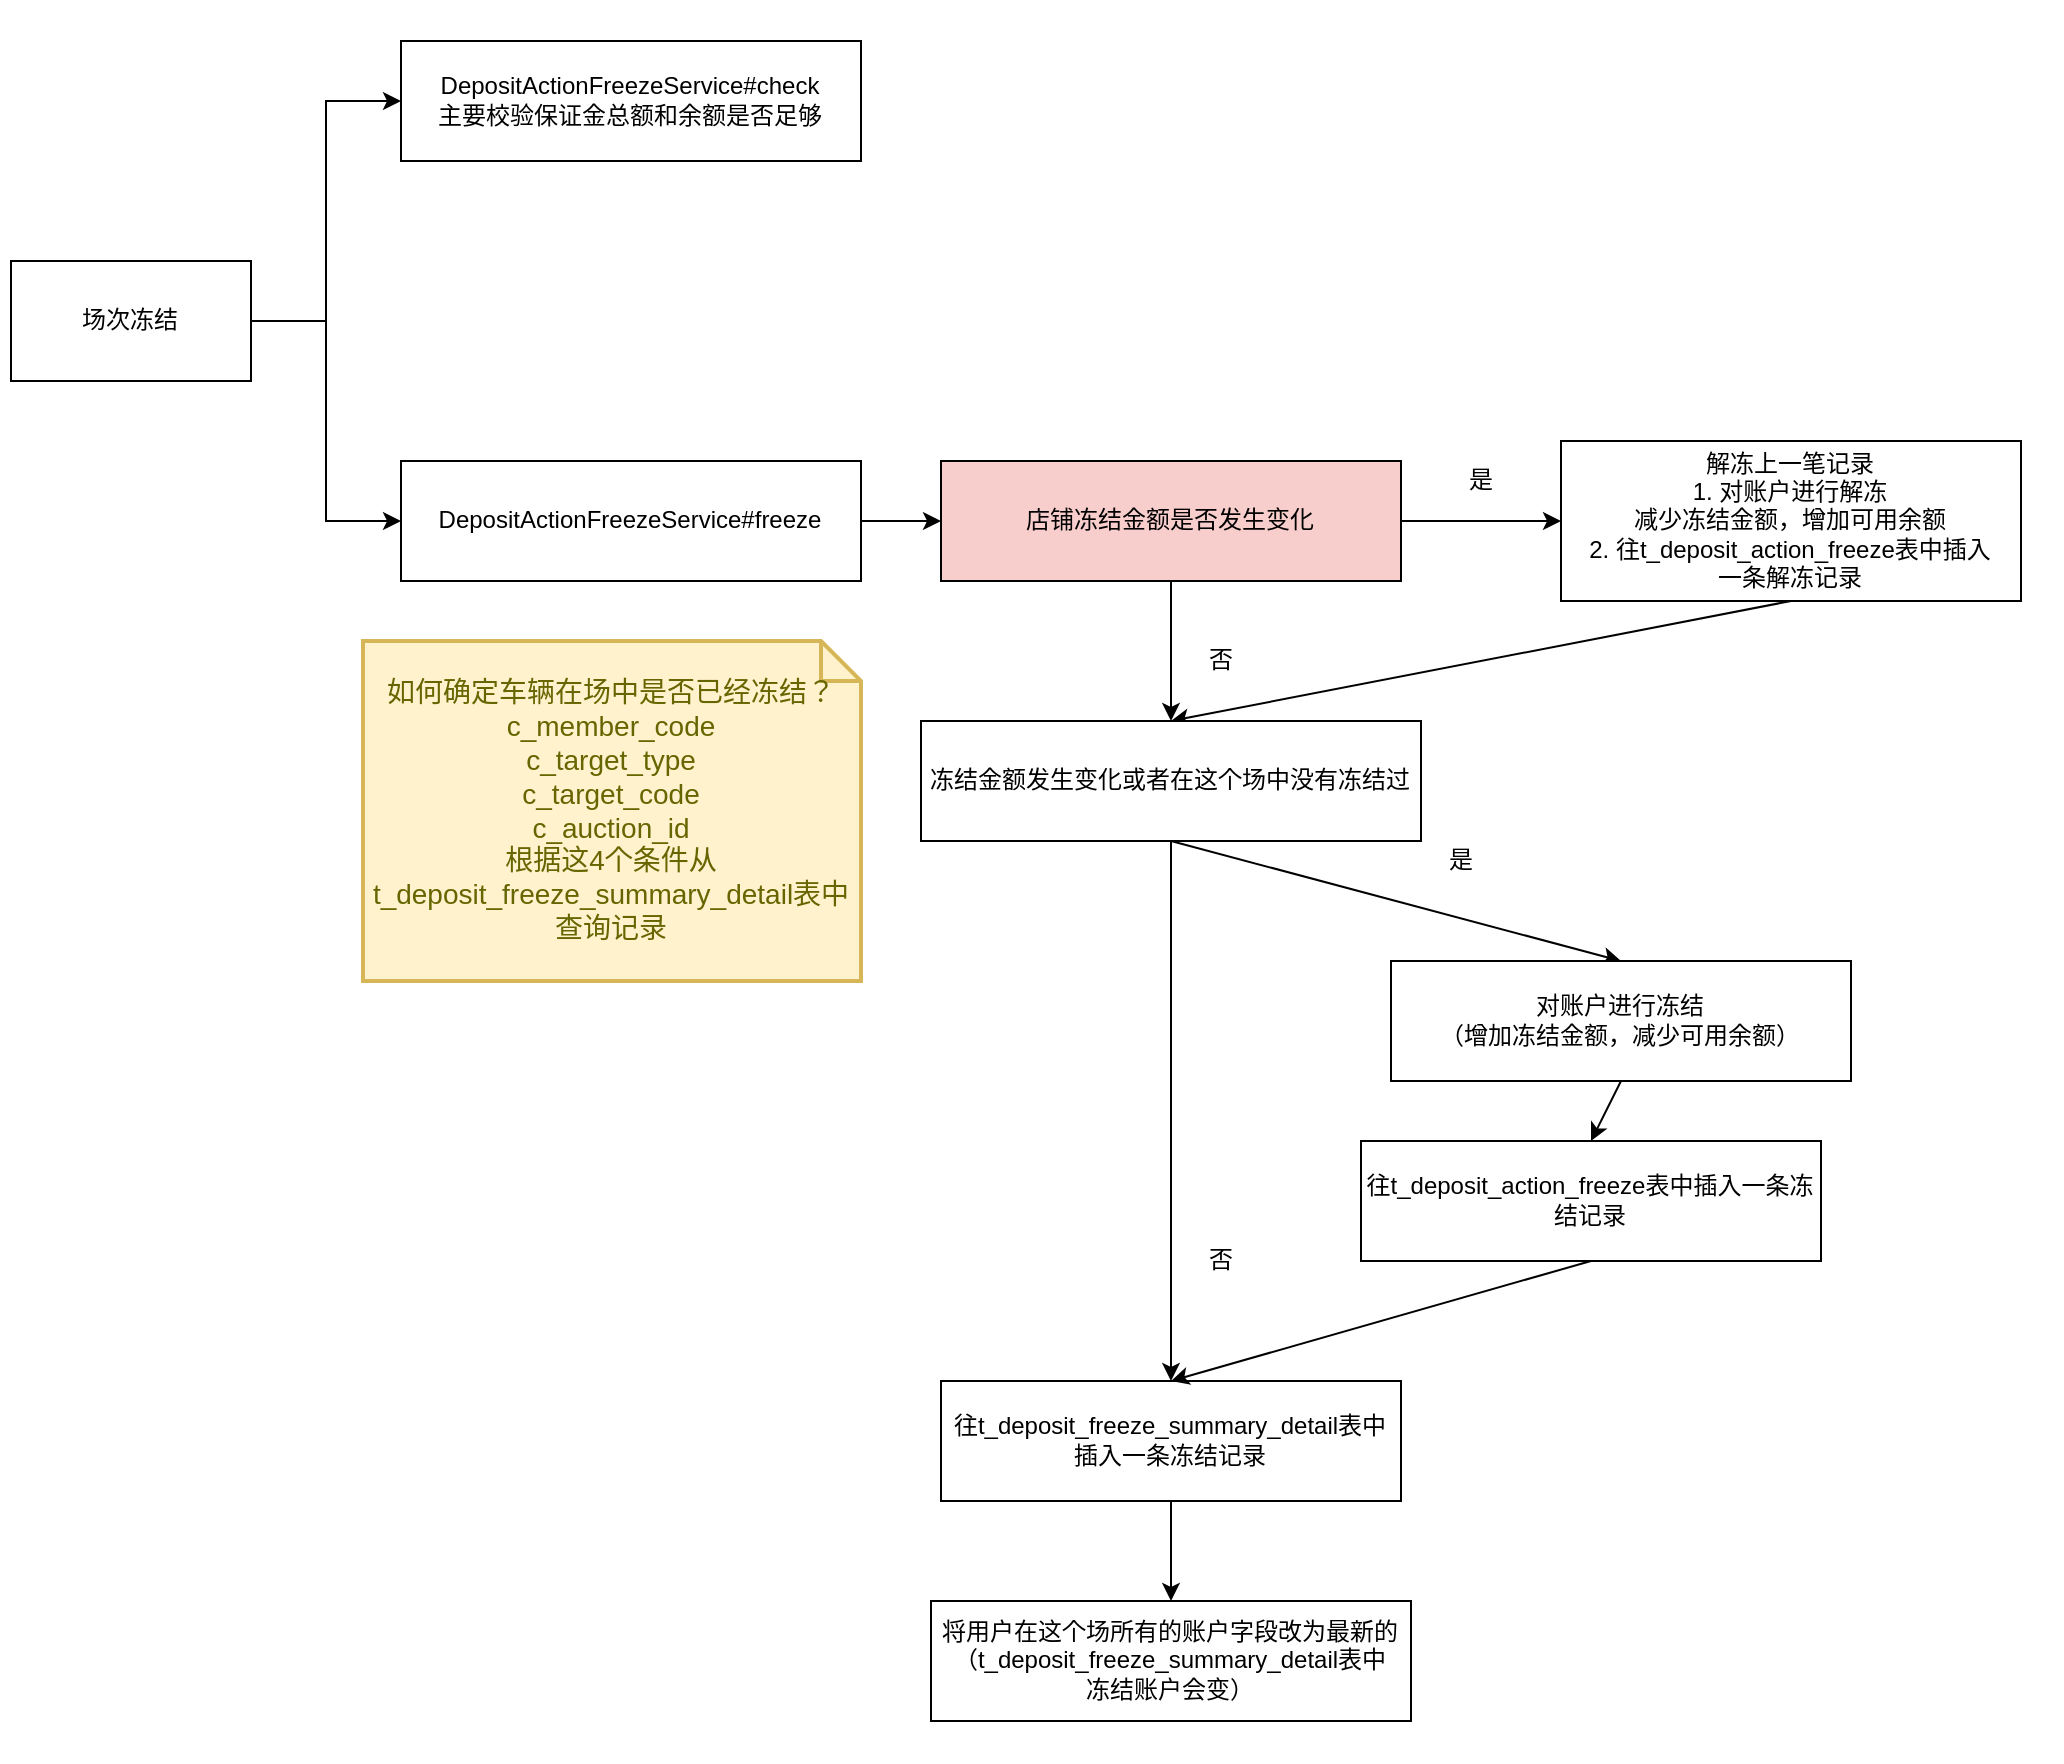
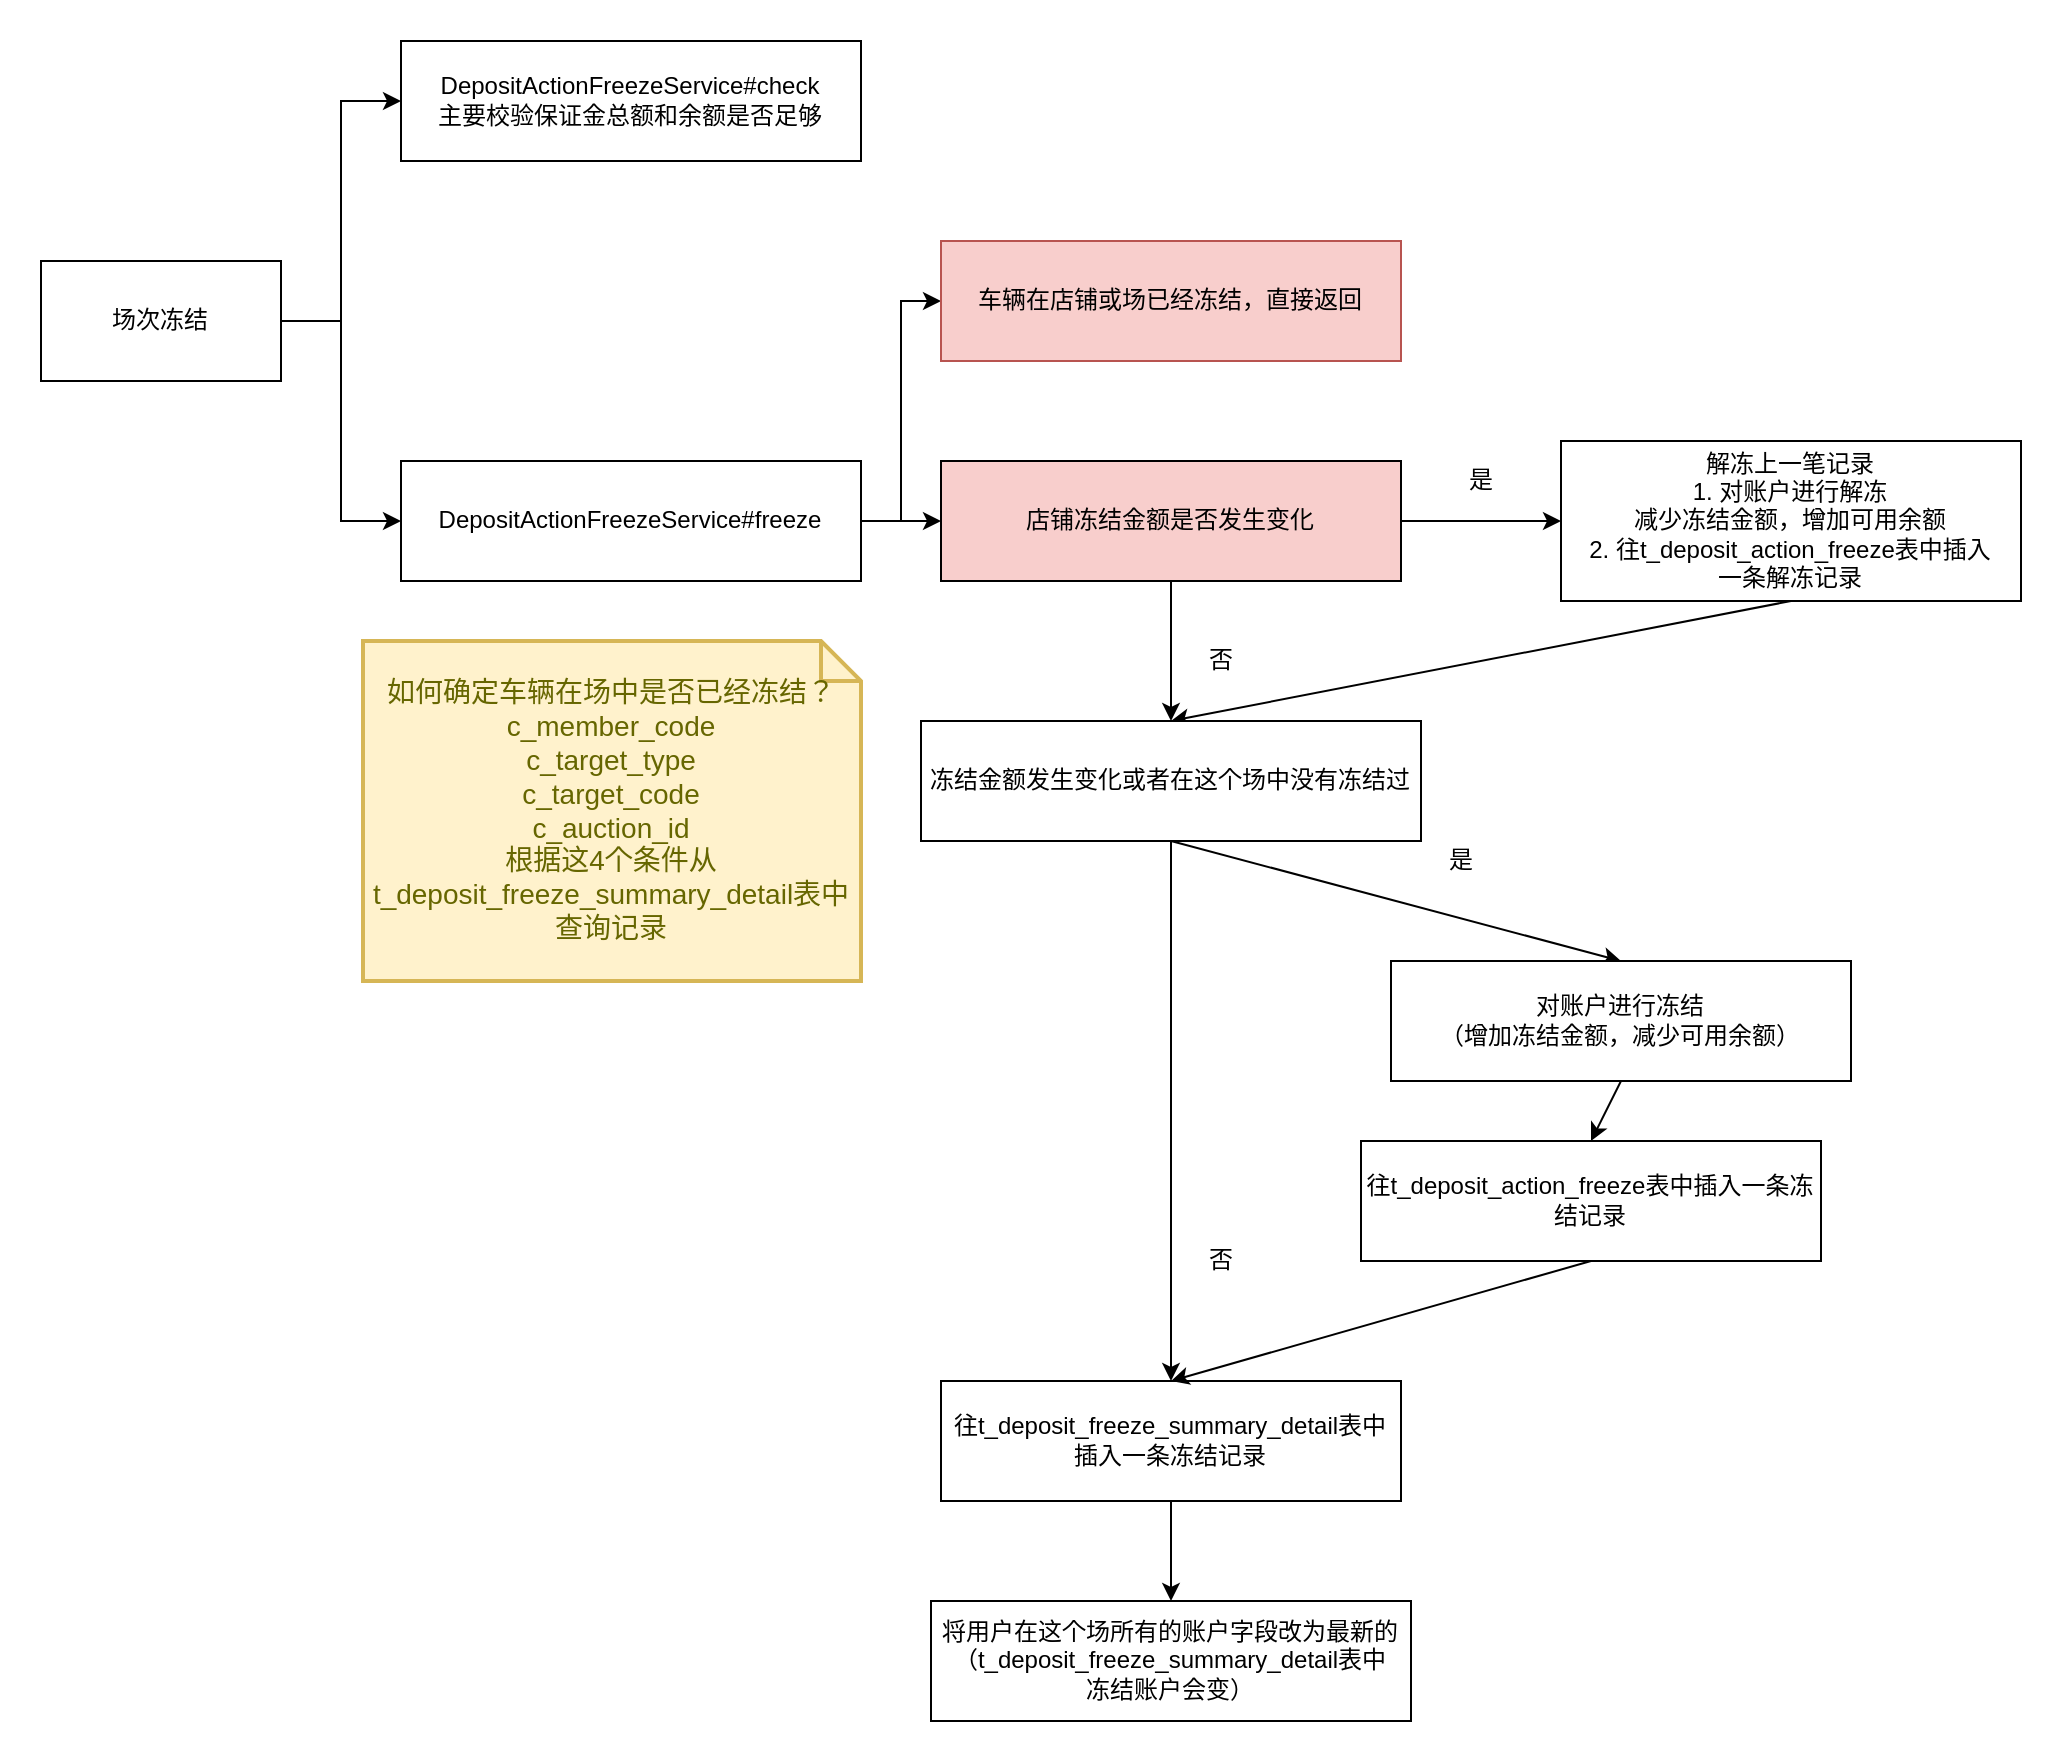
none -> (1171, 301)
(131, 321) -> (161, 321)
none -> (901, 396)
